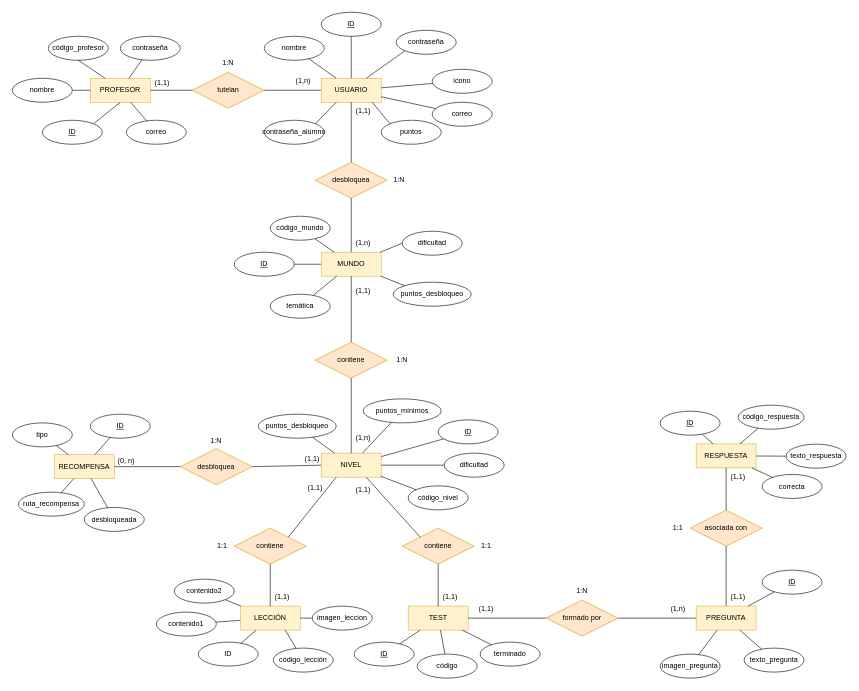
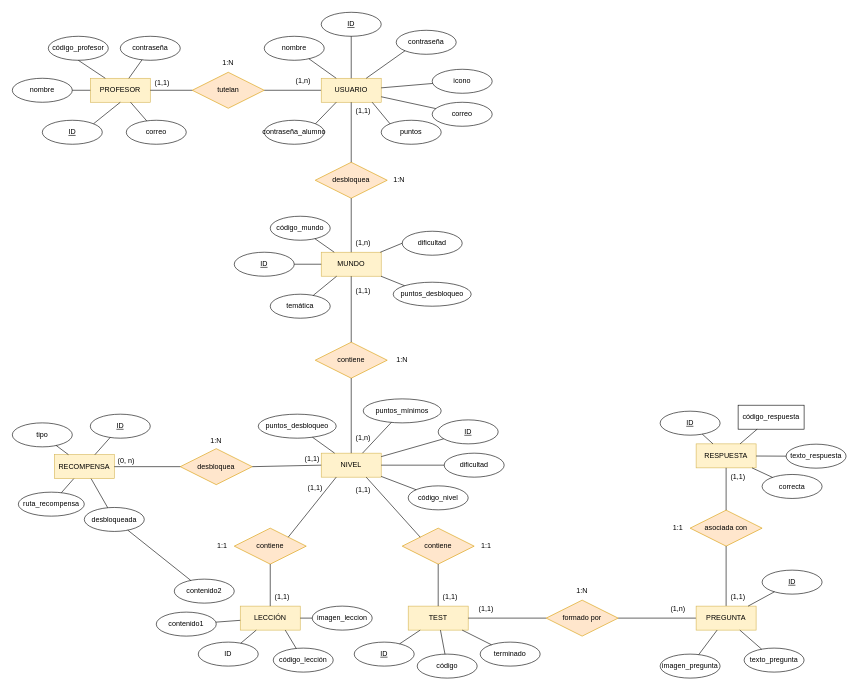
(771, 417) -> (771, 417)
(233, 603) -> (159, 555)
